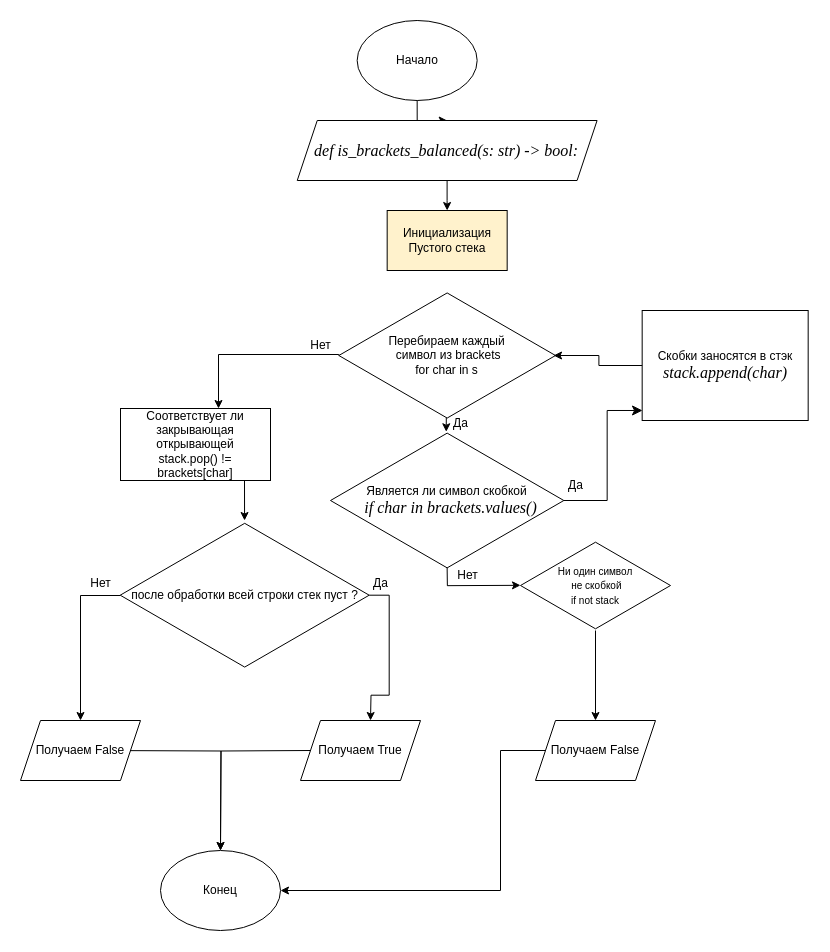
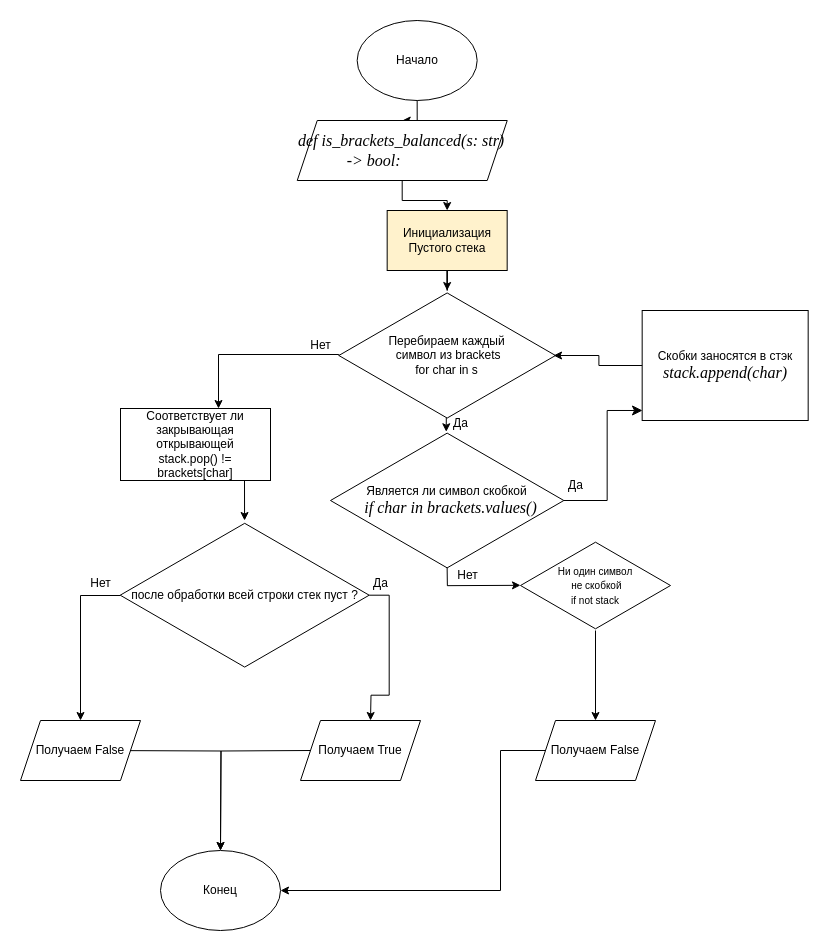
(447, 151) -> (402, 151)
none -> (447, 285)
